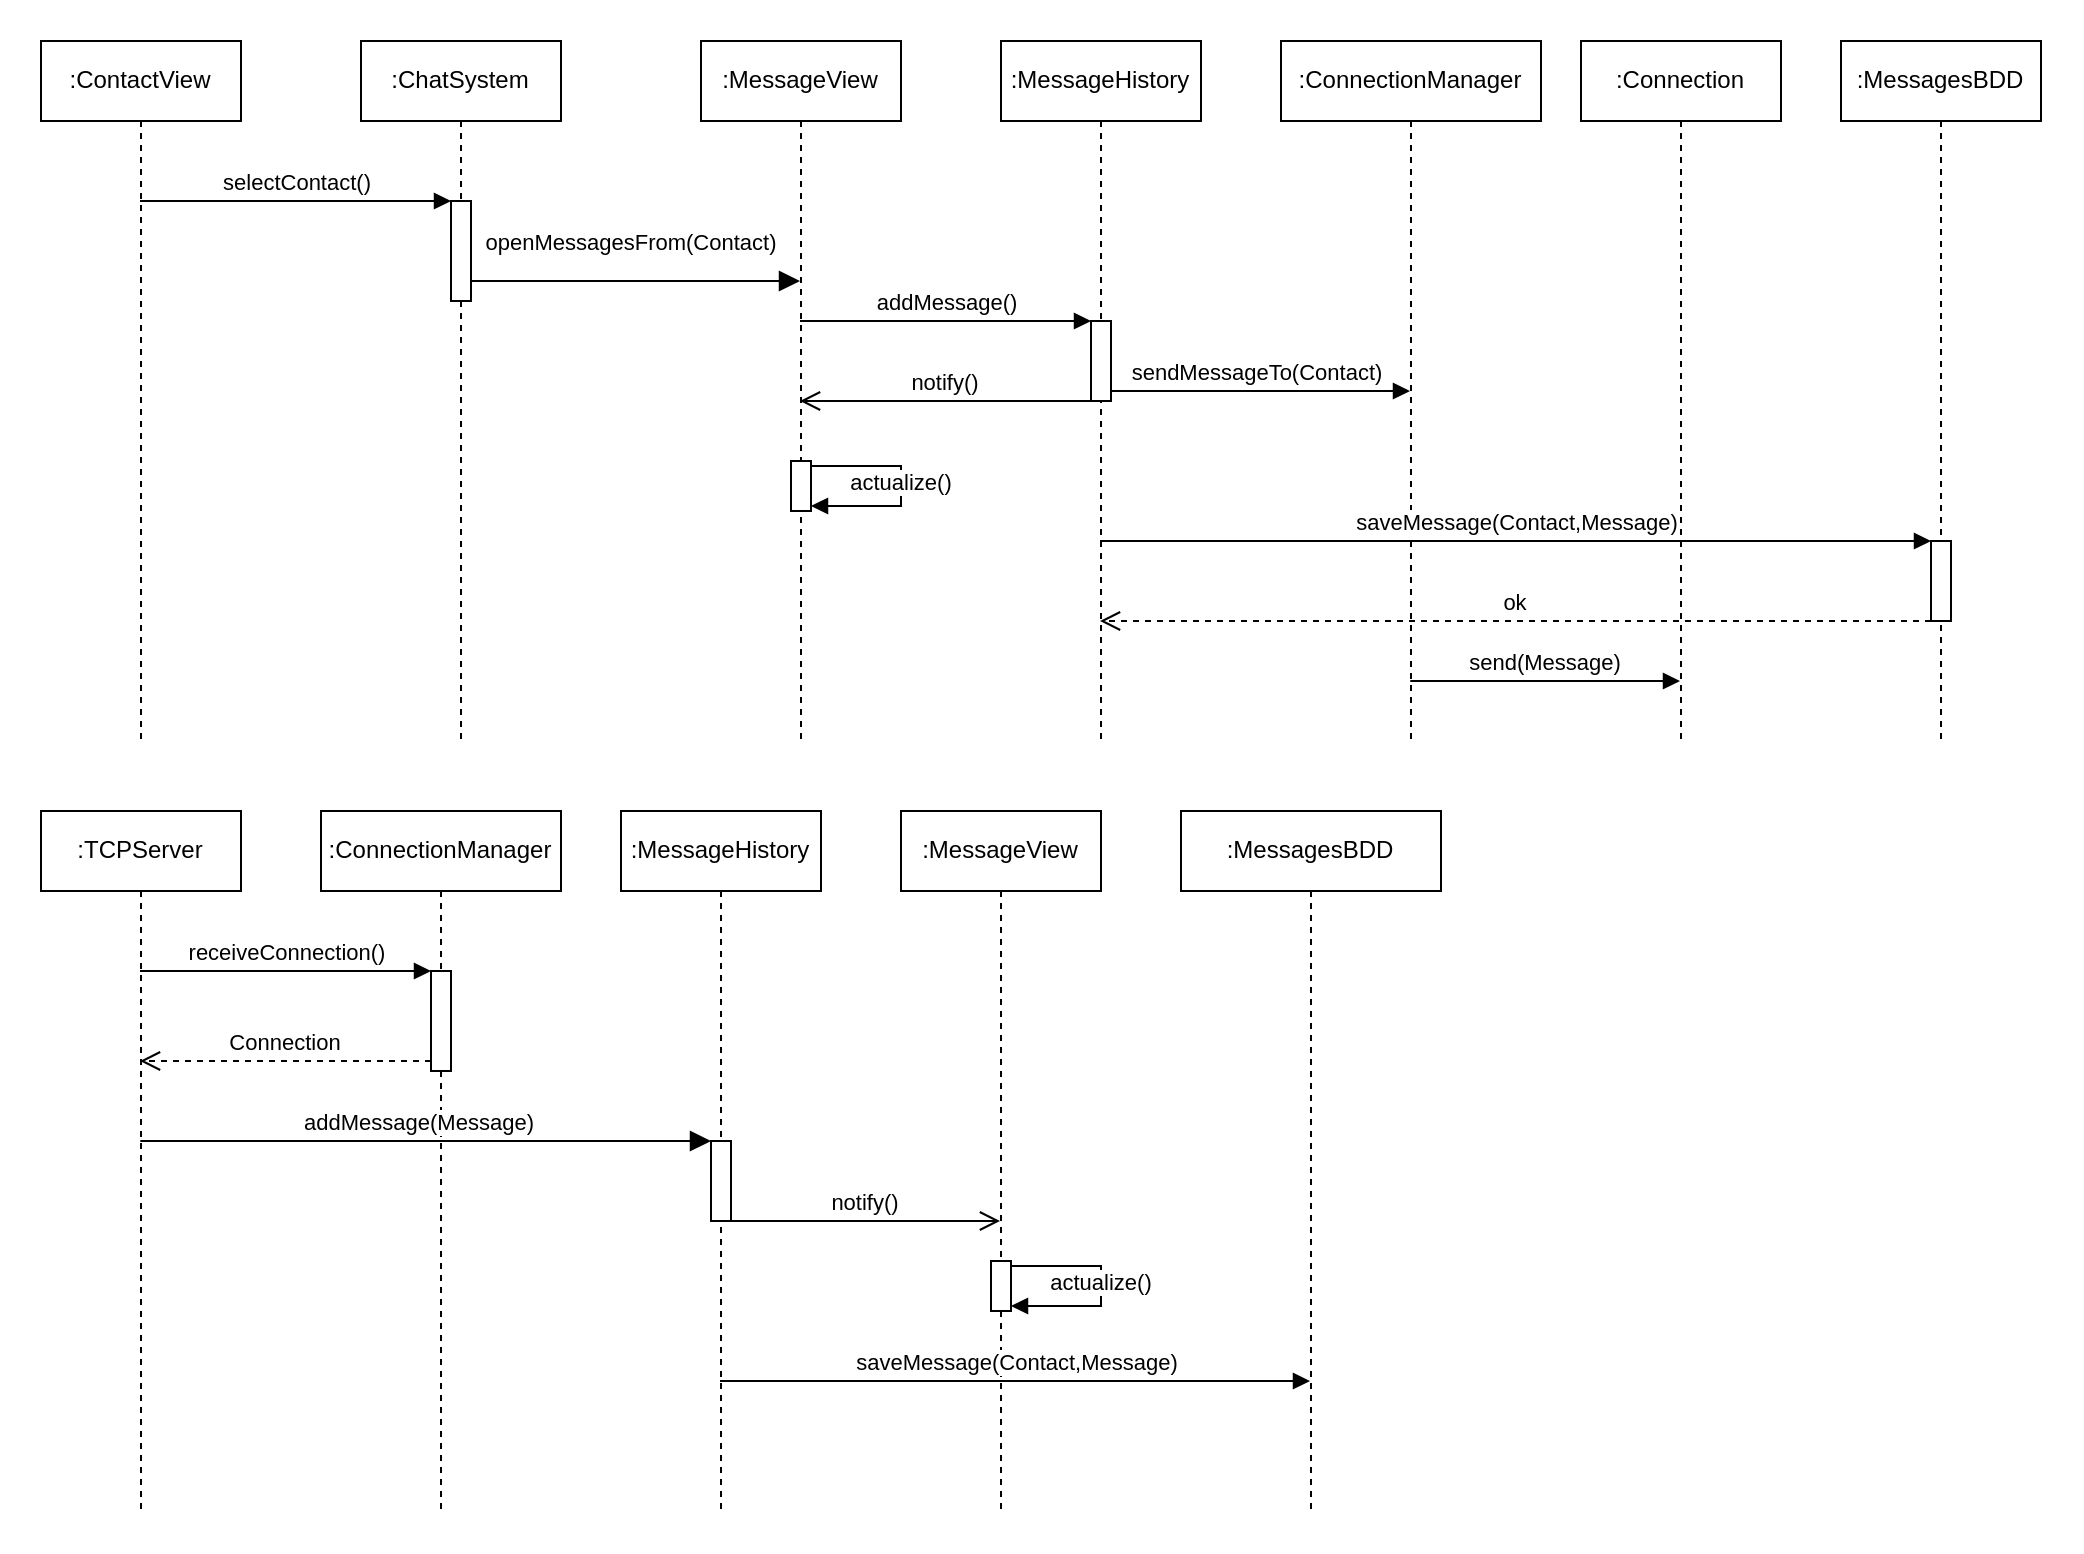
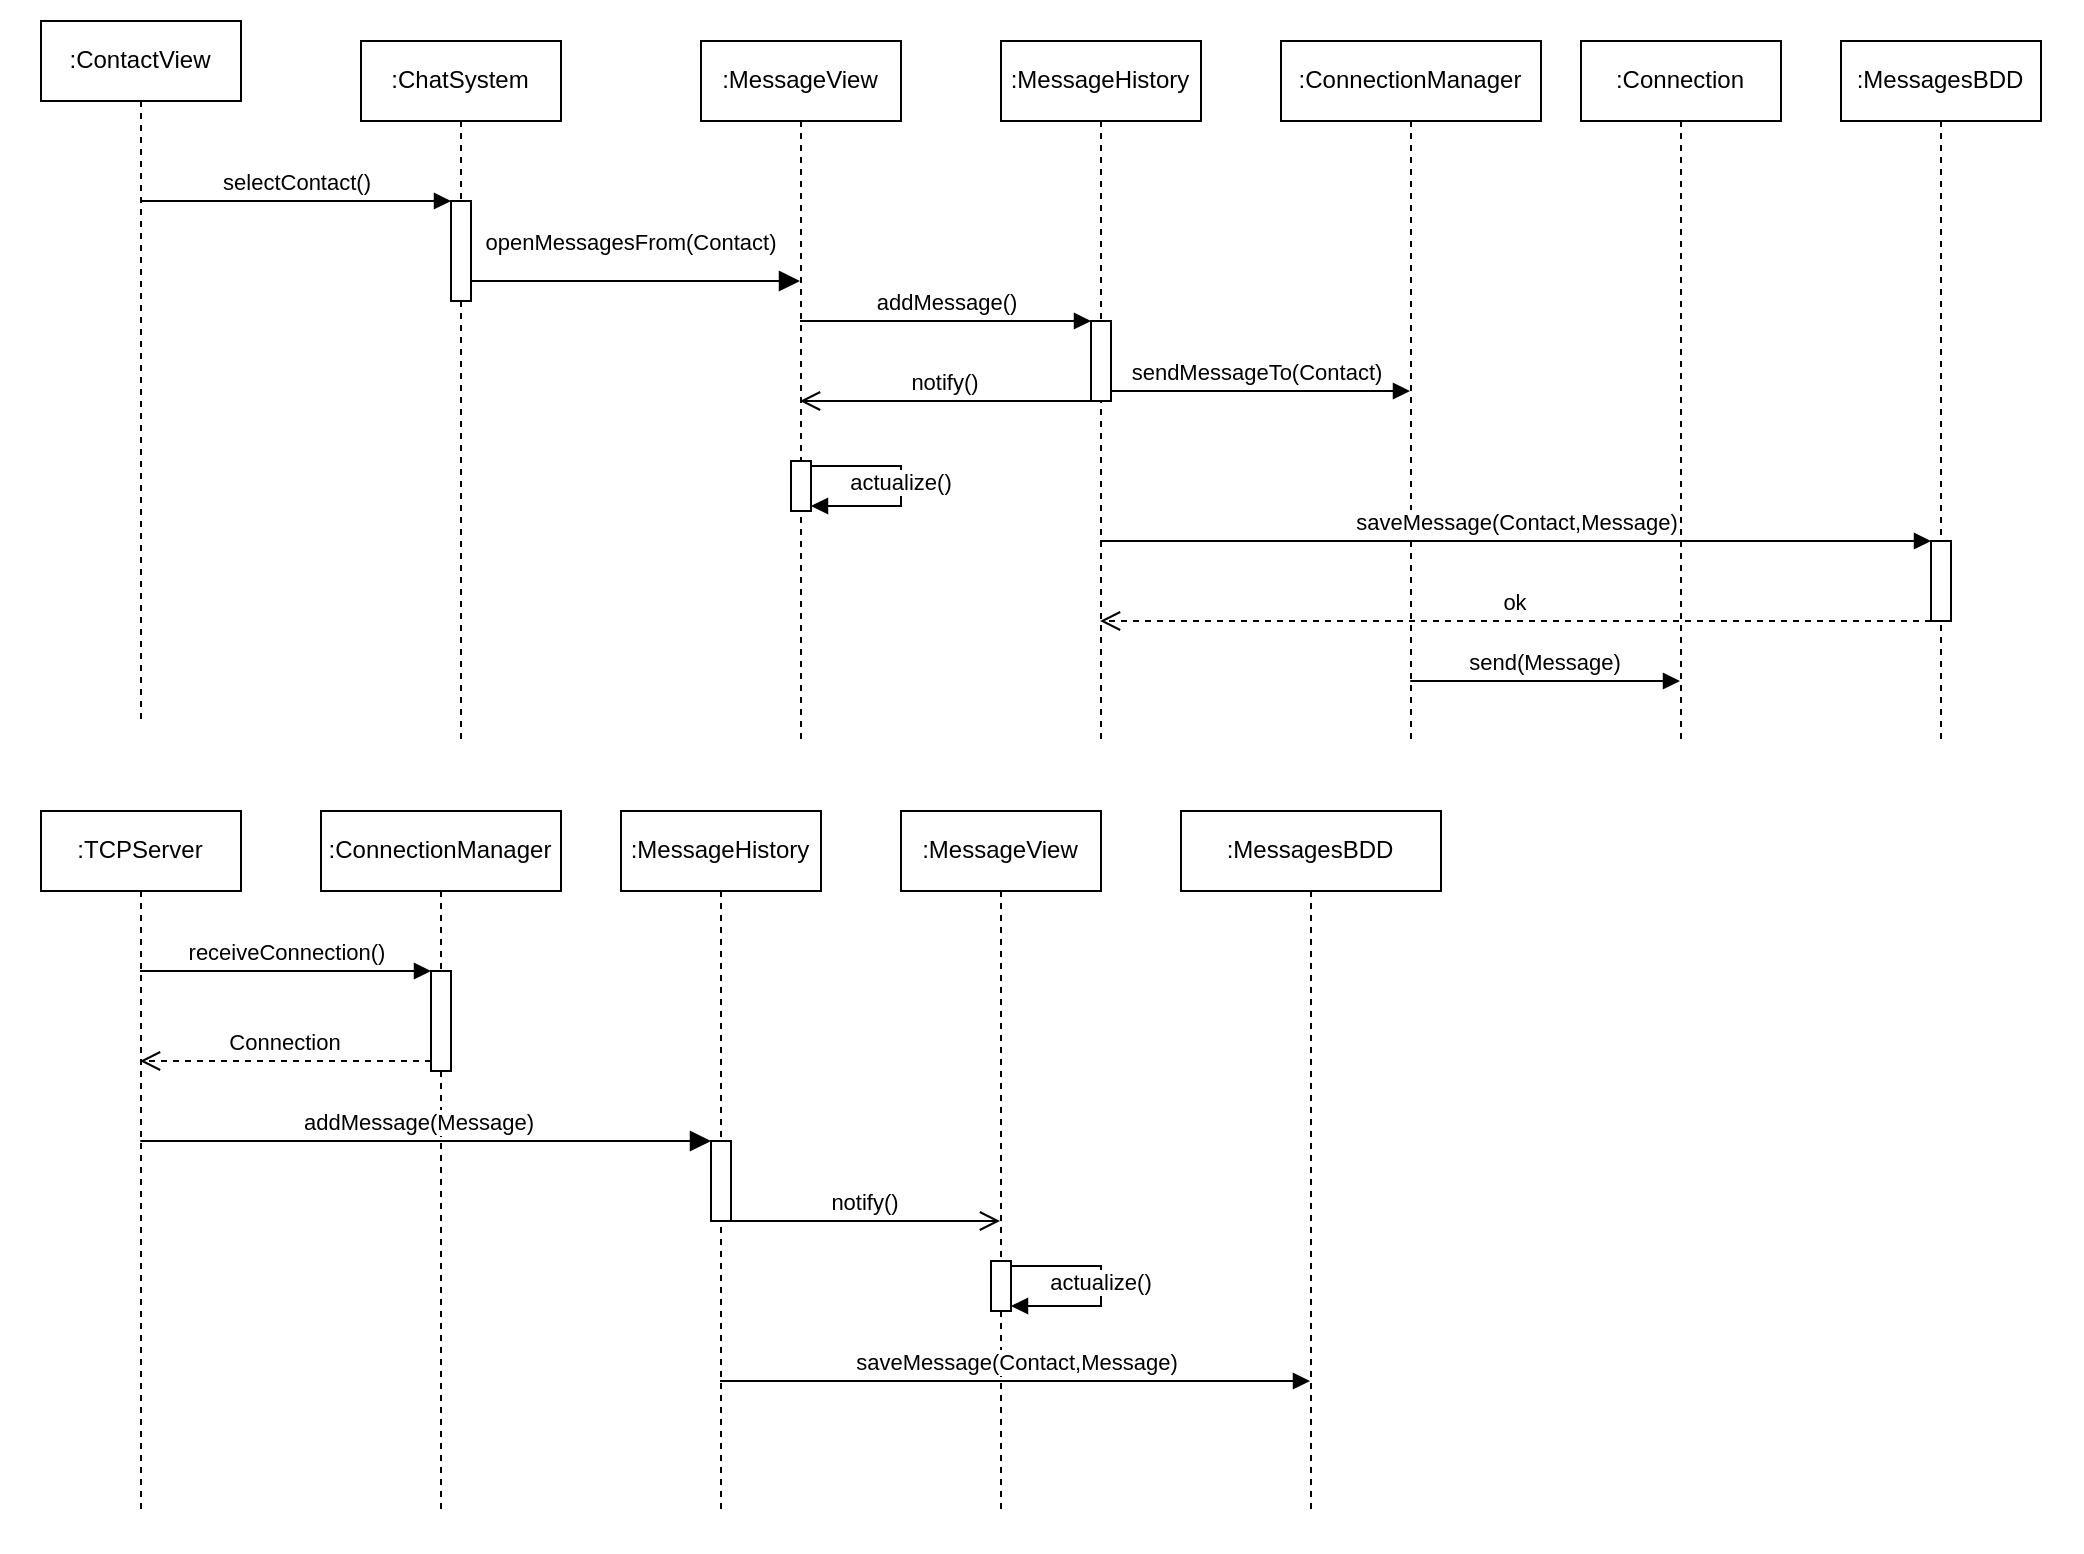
(141, 391) -> (141, 371)
